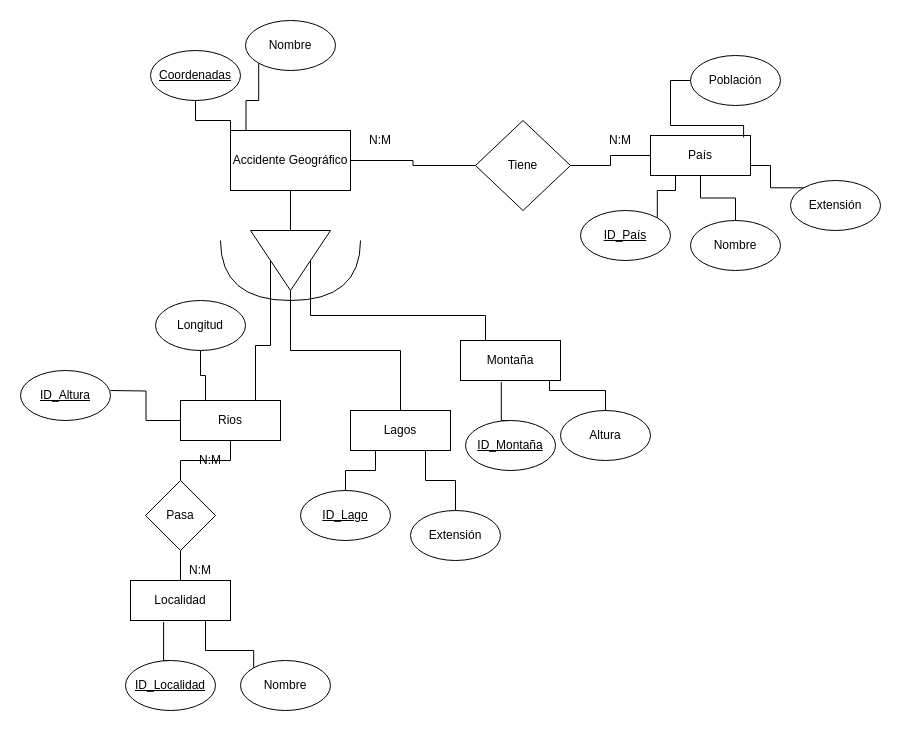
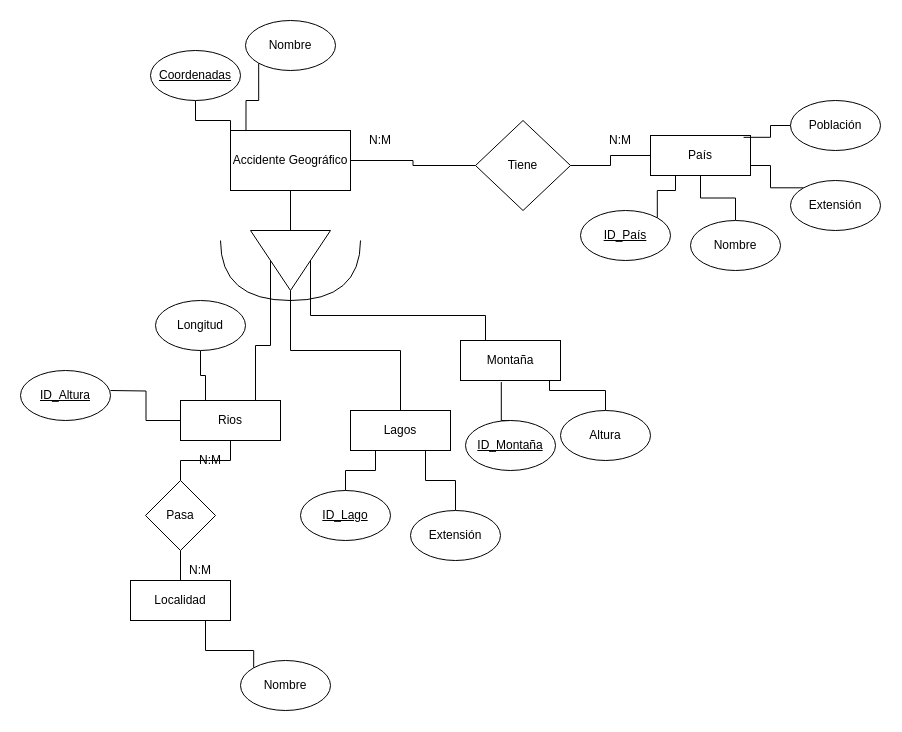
(736, 81) -> (836, 126)
(164, 644) -> none
(171, 686) -> none
